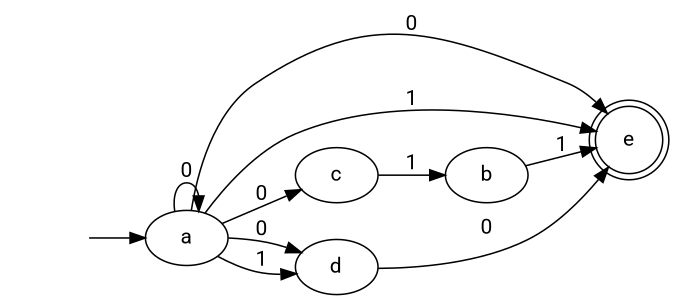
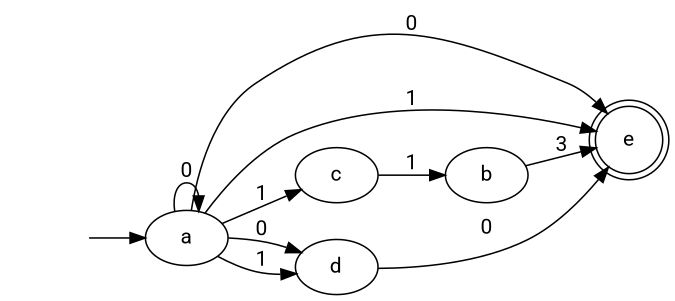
(562, 145) -> (562, 145)
(262, 194) -> (262, 194)
